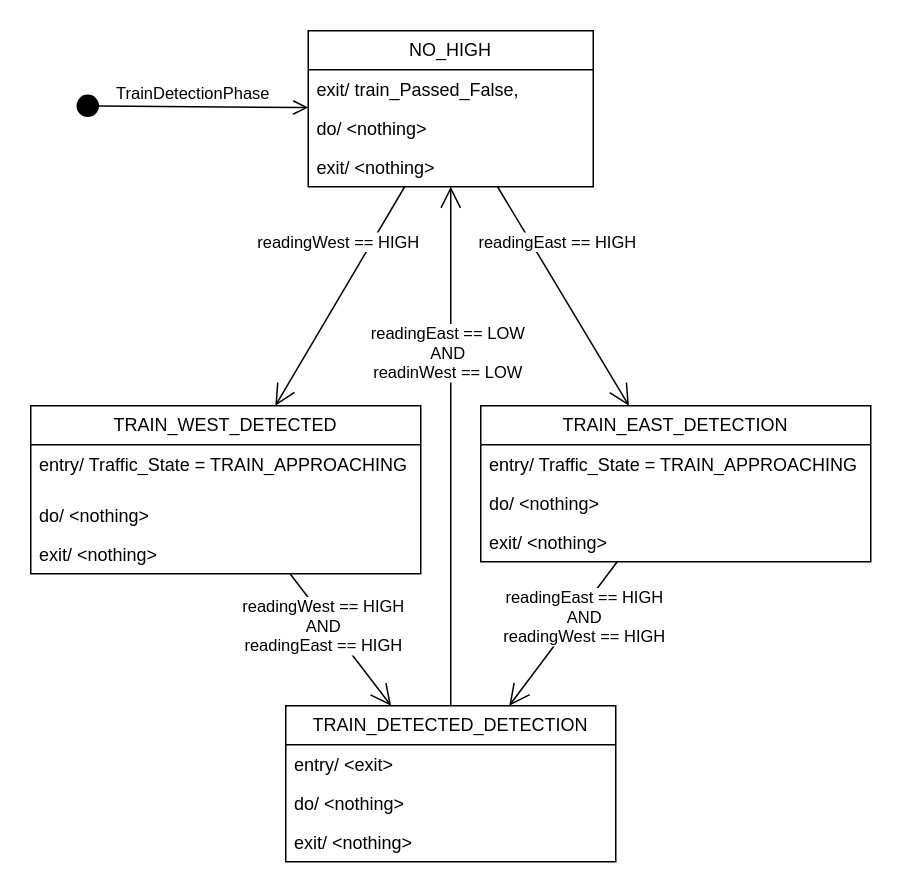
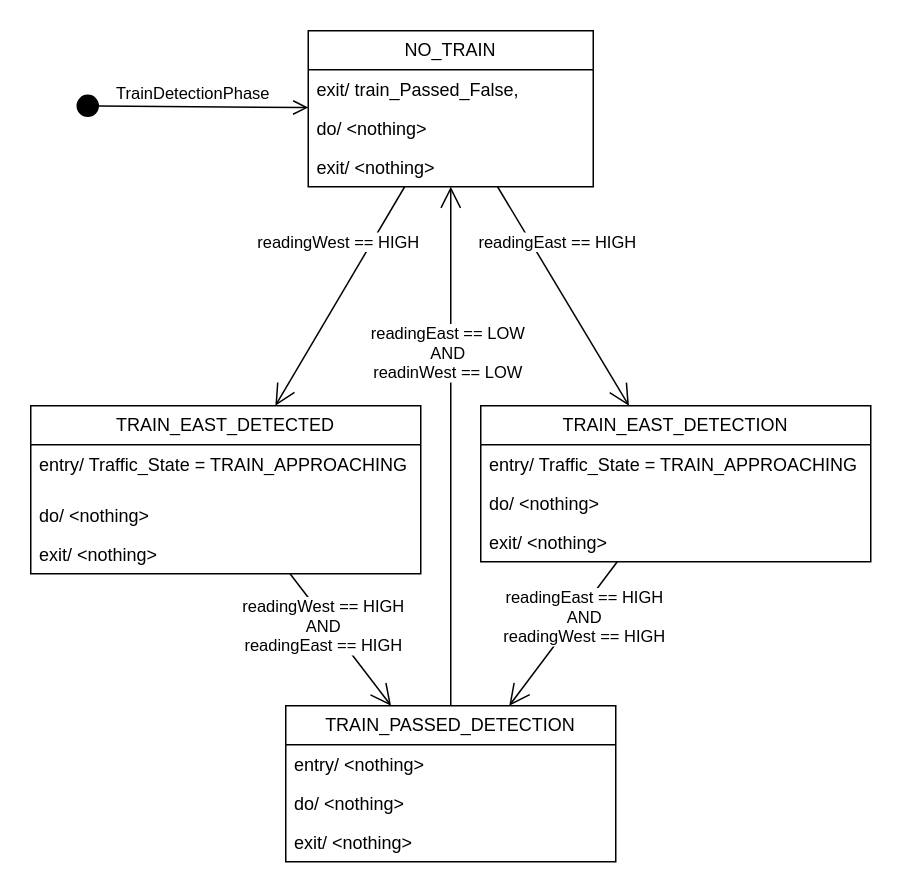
(451, 50) -> (451, 50)
(226, 425) -> (226, 425)
(451, 725) -> (451, 725)
(356, 766) -> (371, 766)
